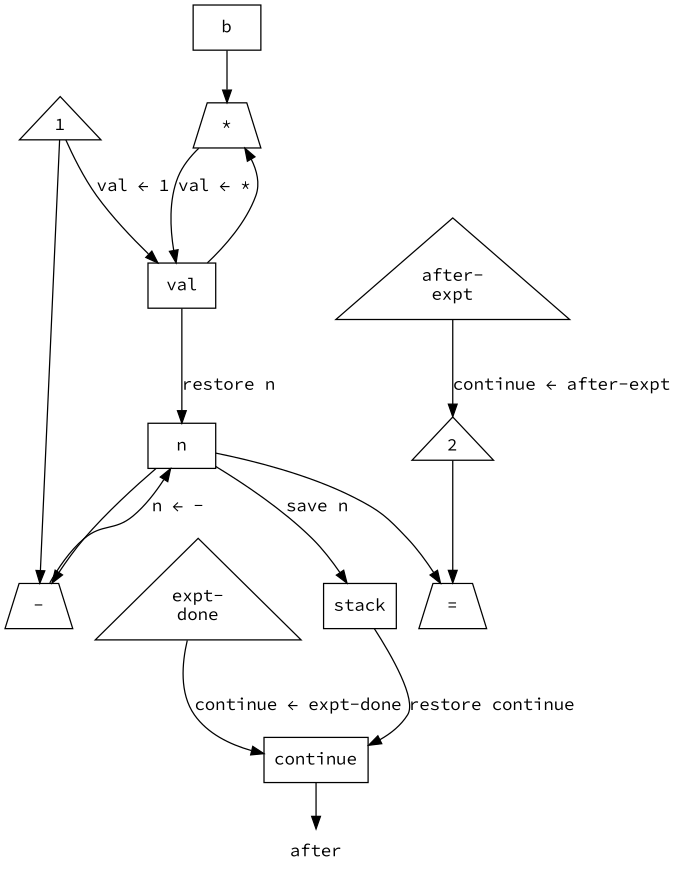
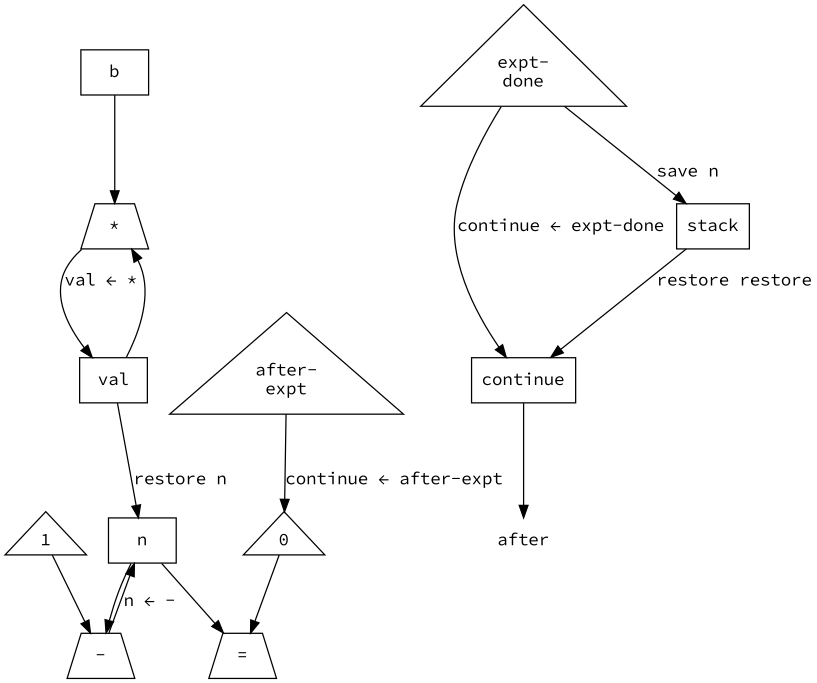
(101, 201) -> none
(453, 446) -> (284, 540)
(283, 513) -> (620, 151)
(492, 705) -> (734, 281)
